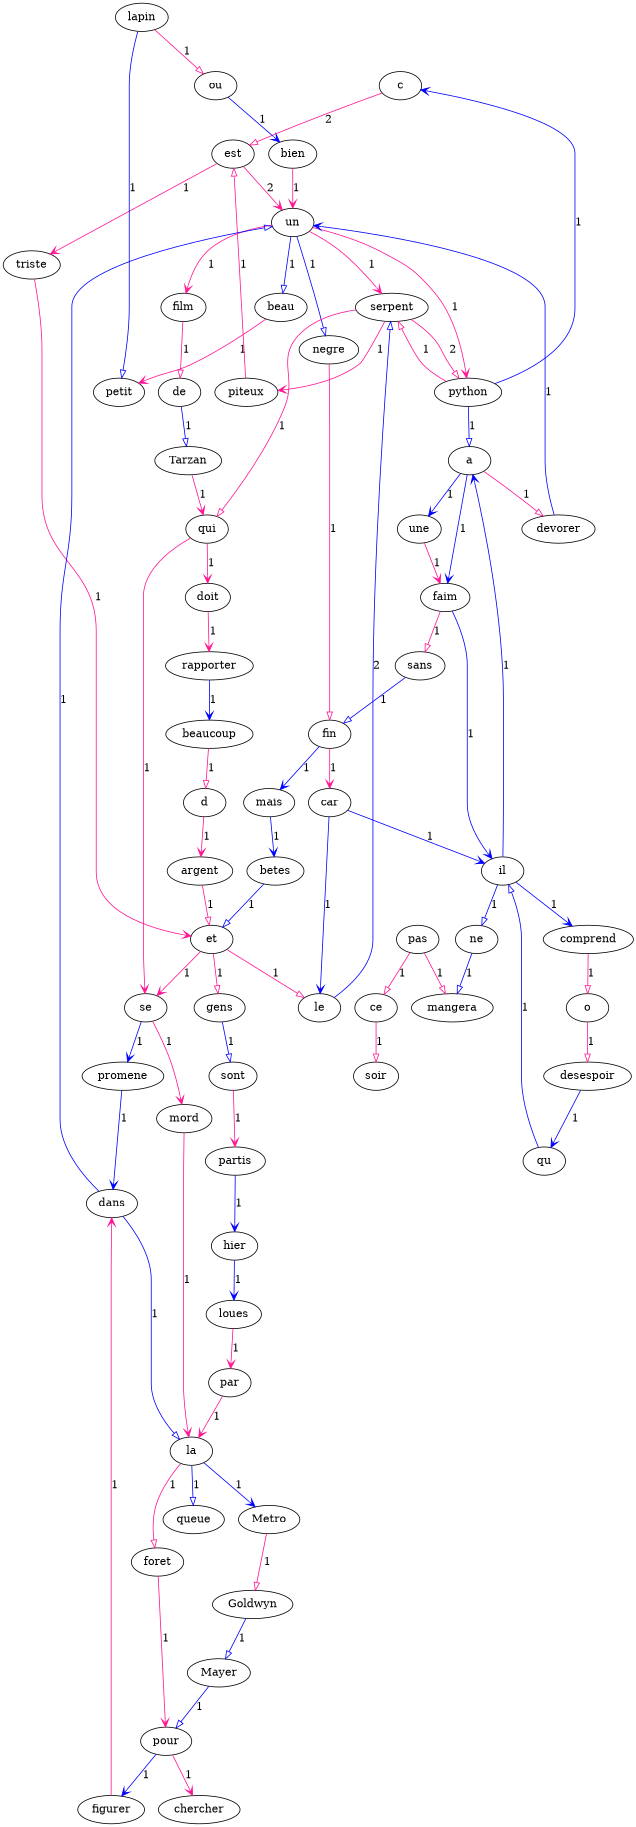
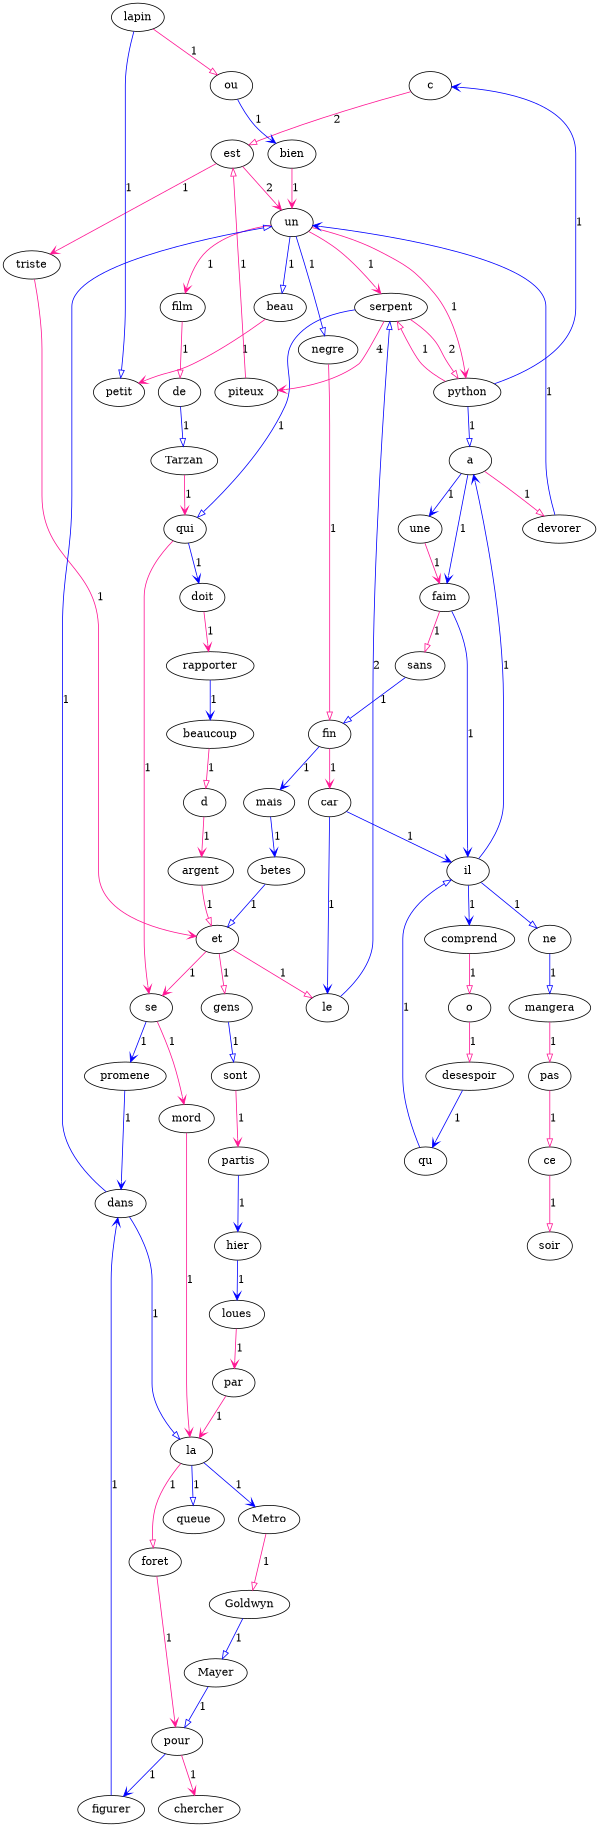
(381, 350) -> (380, 350)
(287, 398) -> (286, 404)
(207, 559) -> (193, 559)
(433, 970) -> (550, 1038)
(111, 1511) -> (111, 1510)
